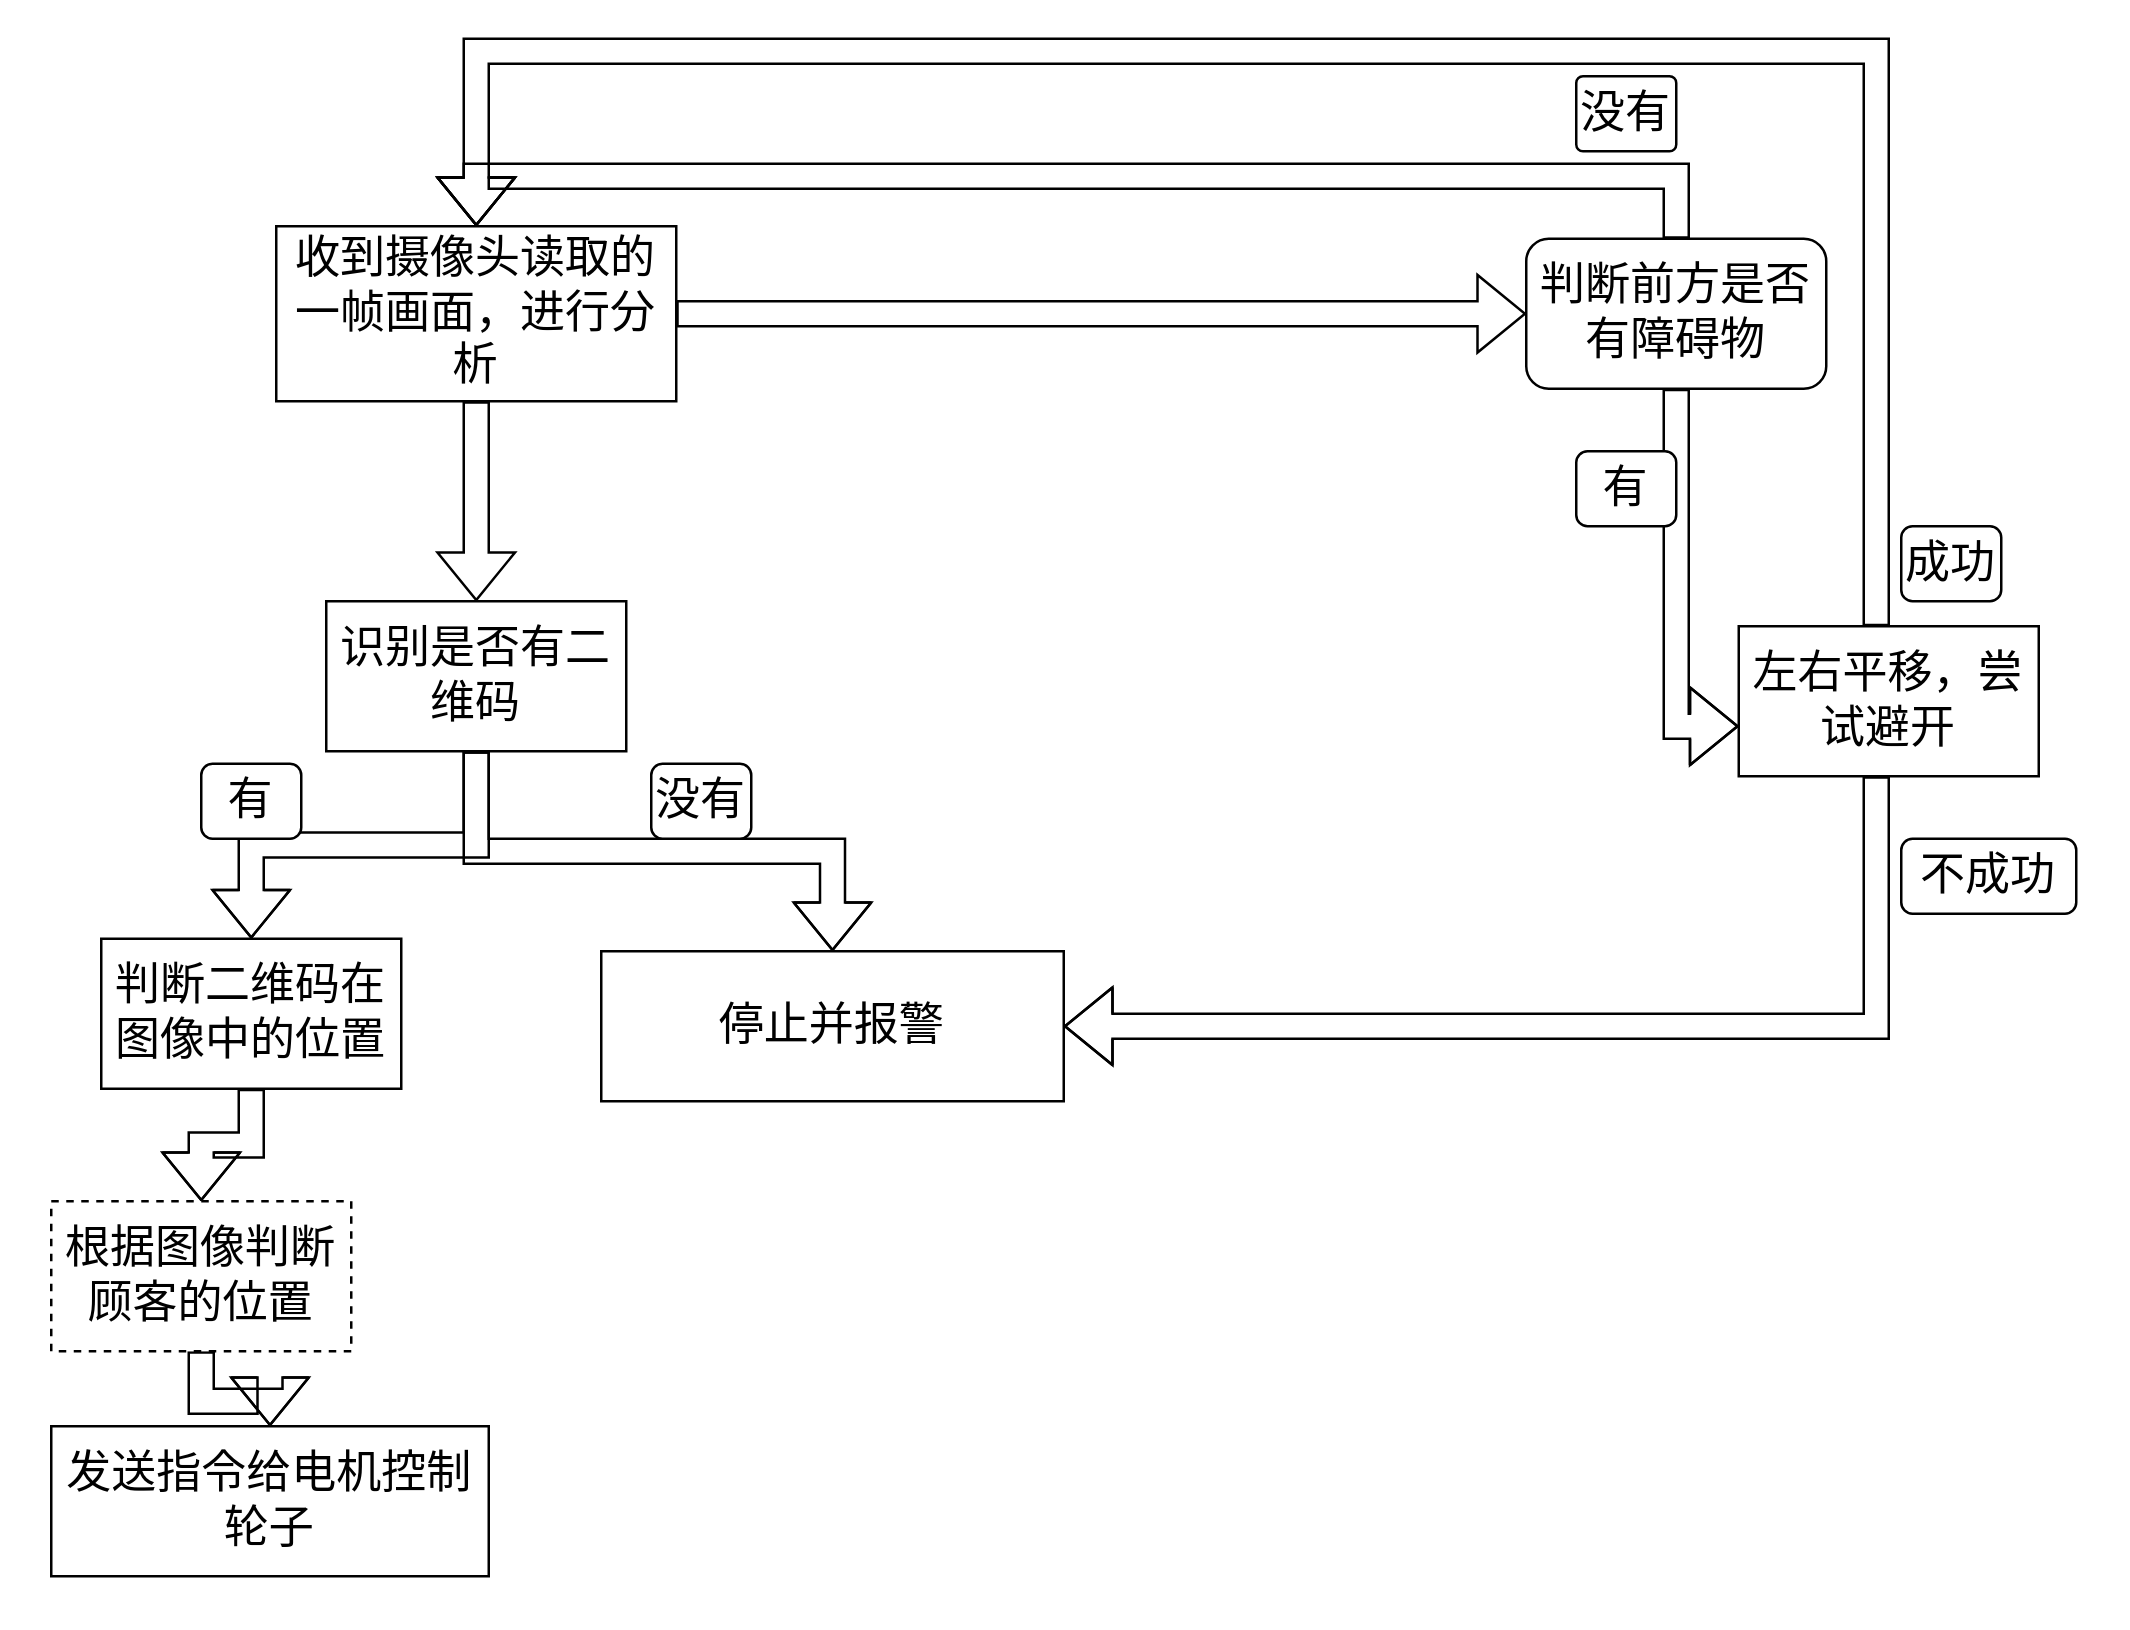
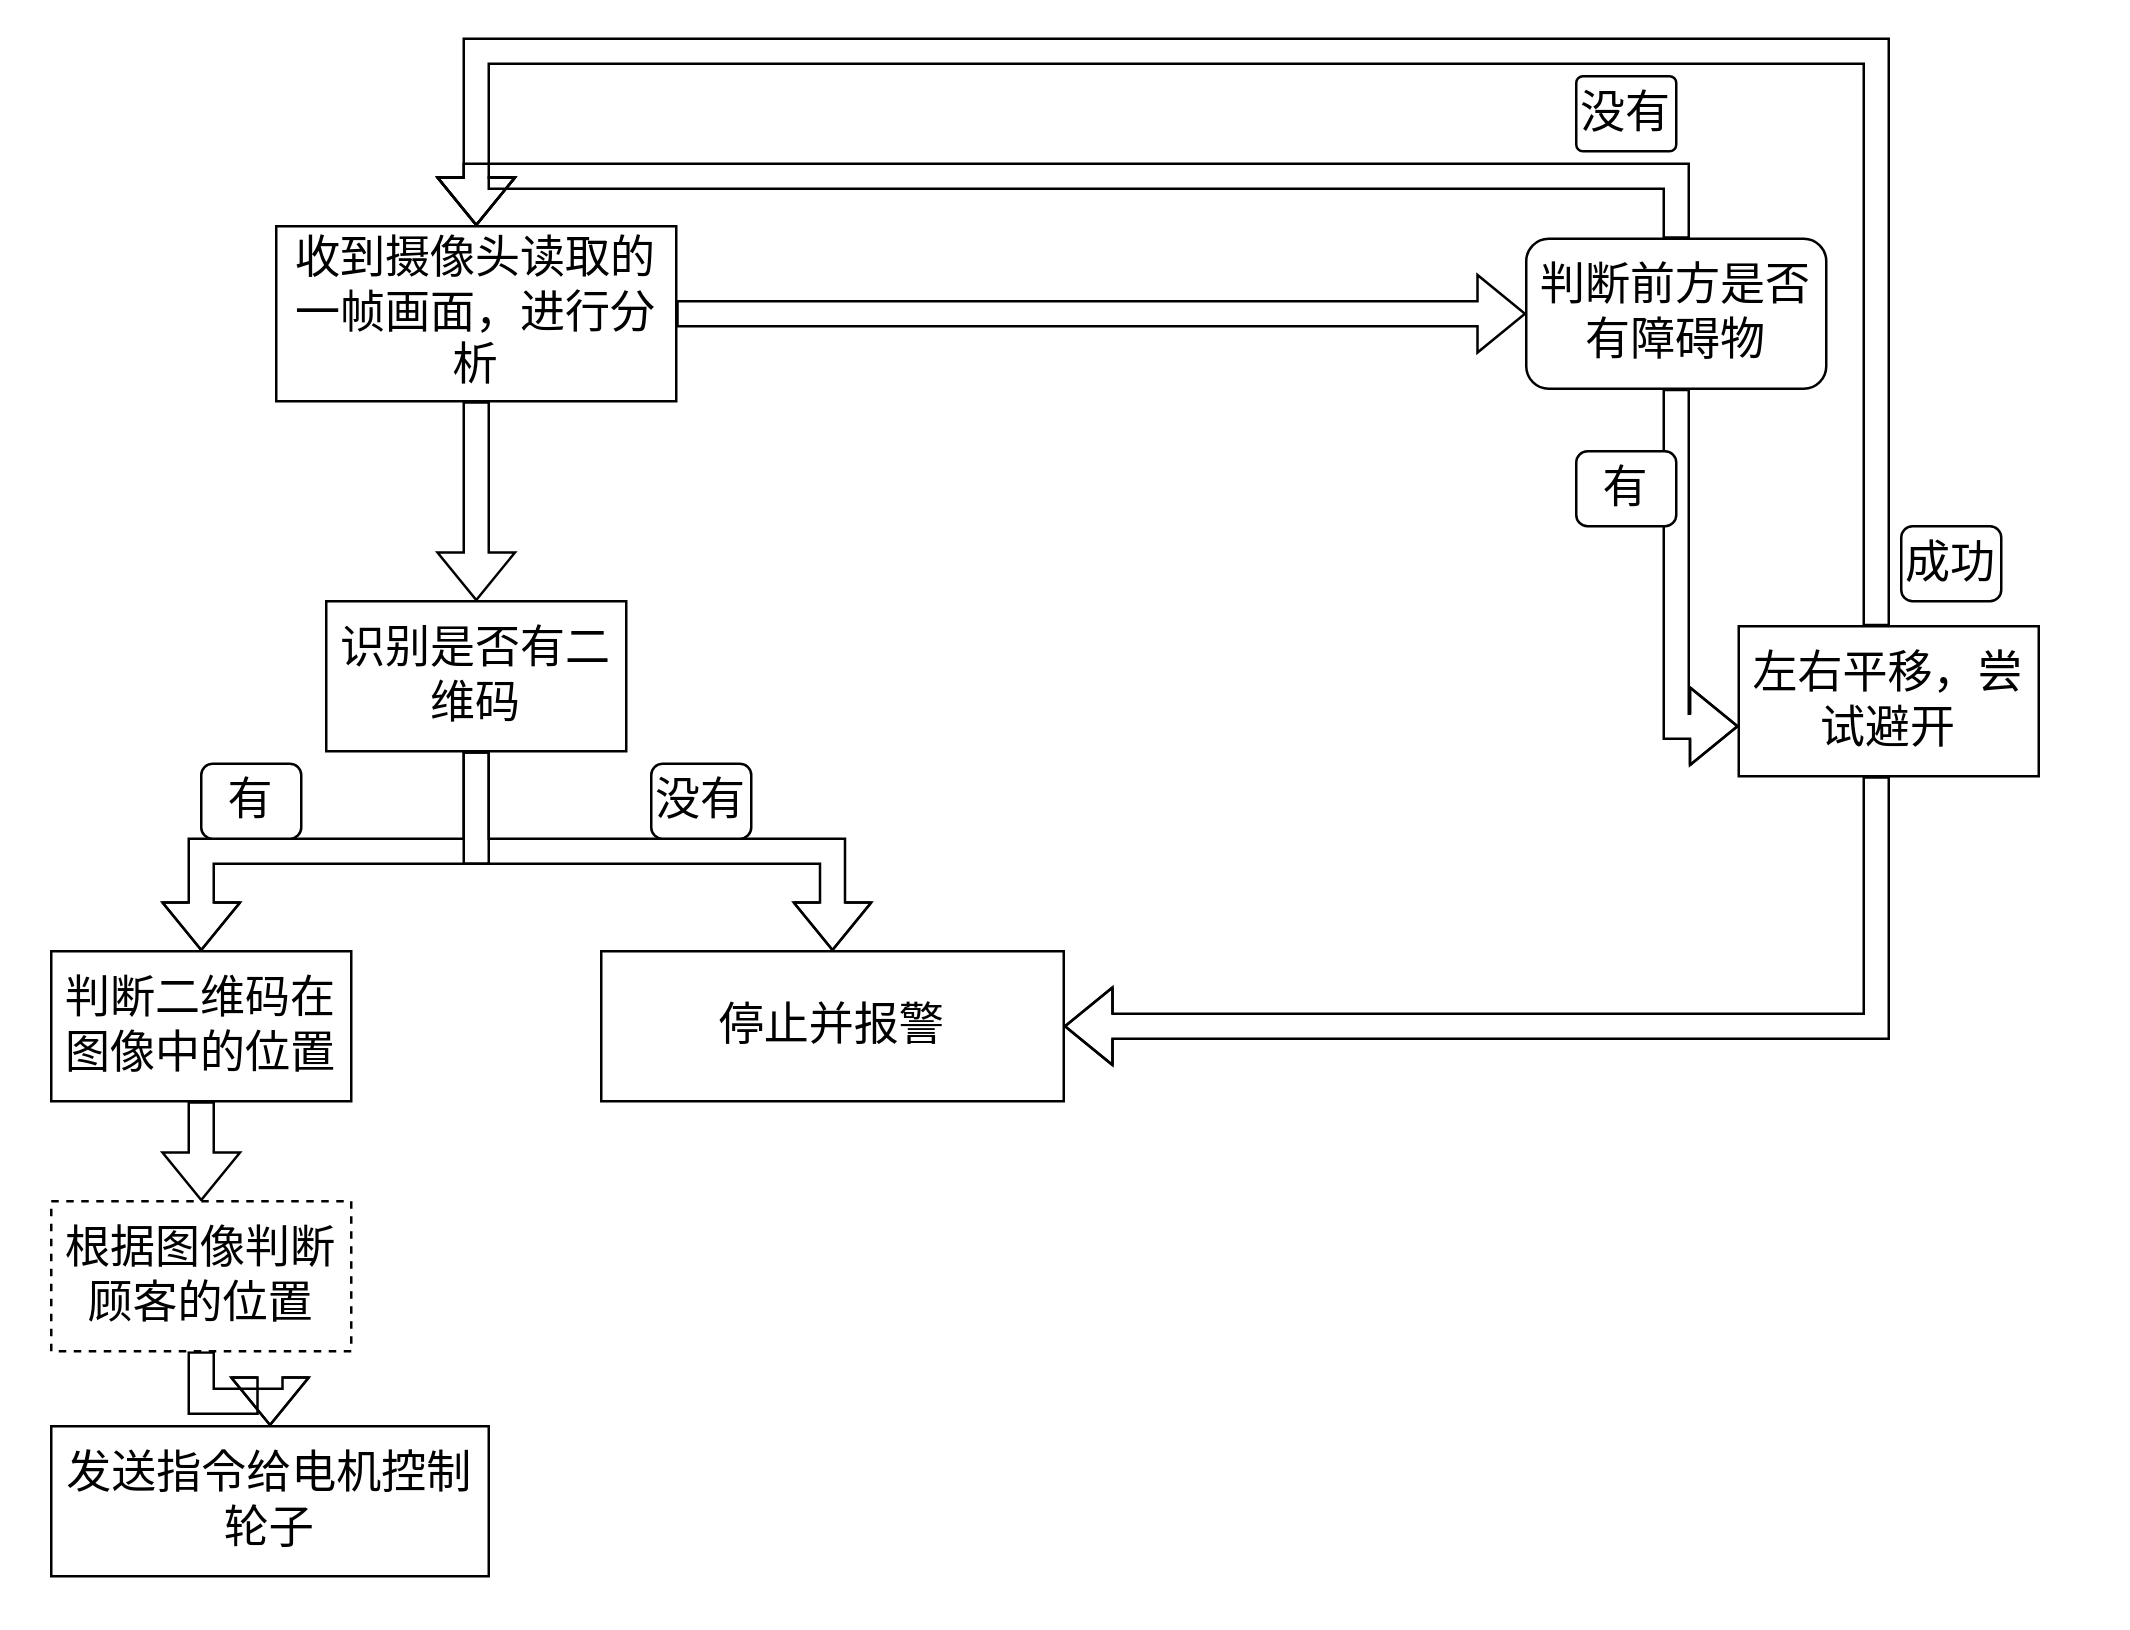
(1989, 876) -> none
(251, 1014) -> (201, 1026)
